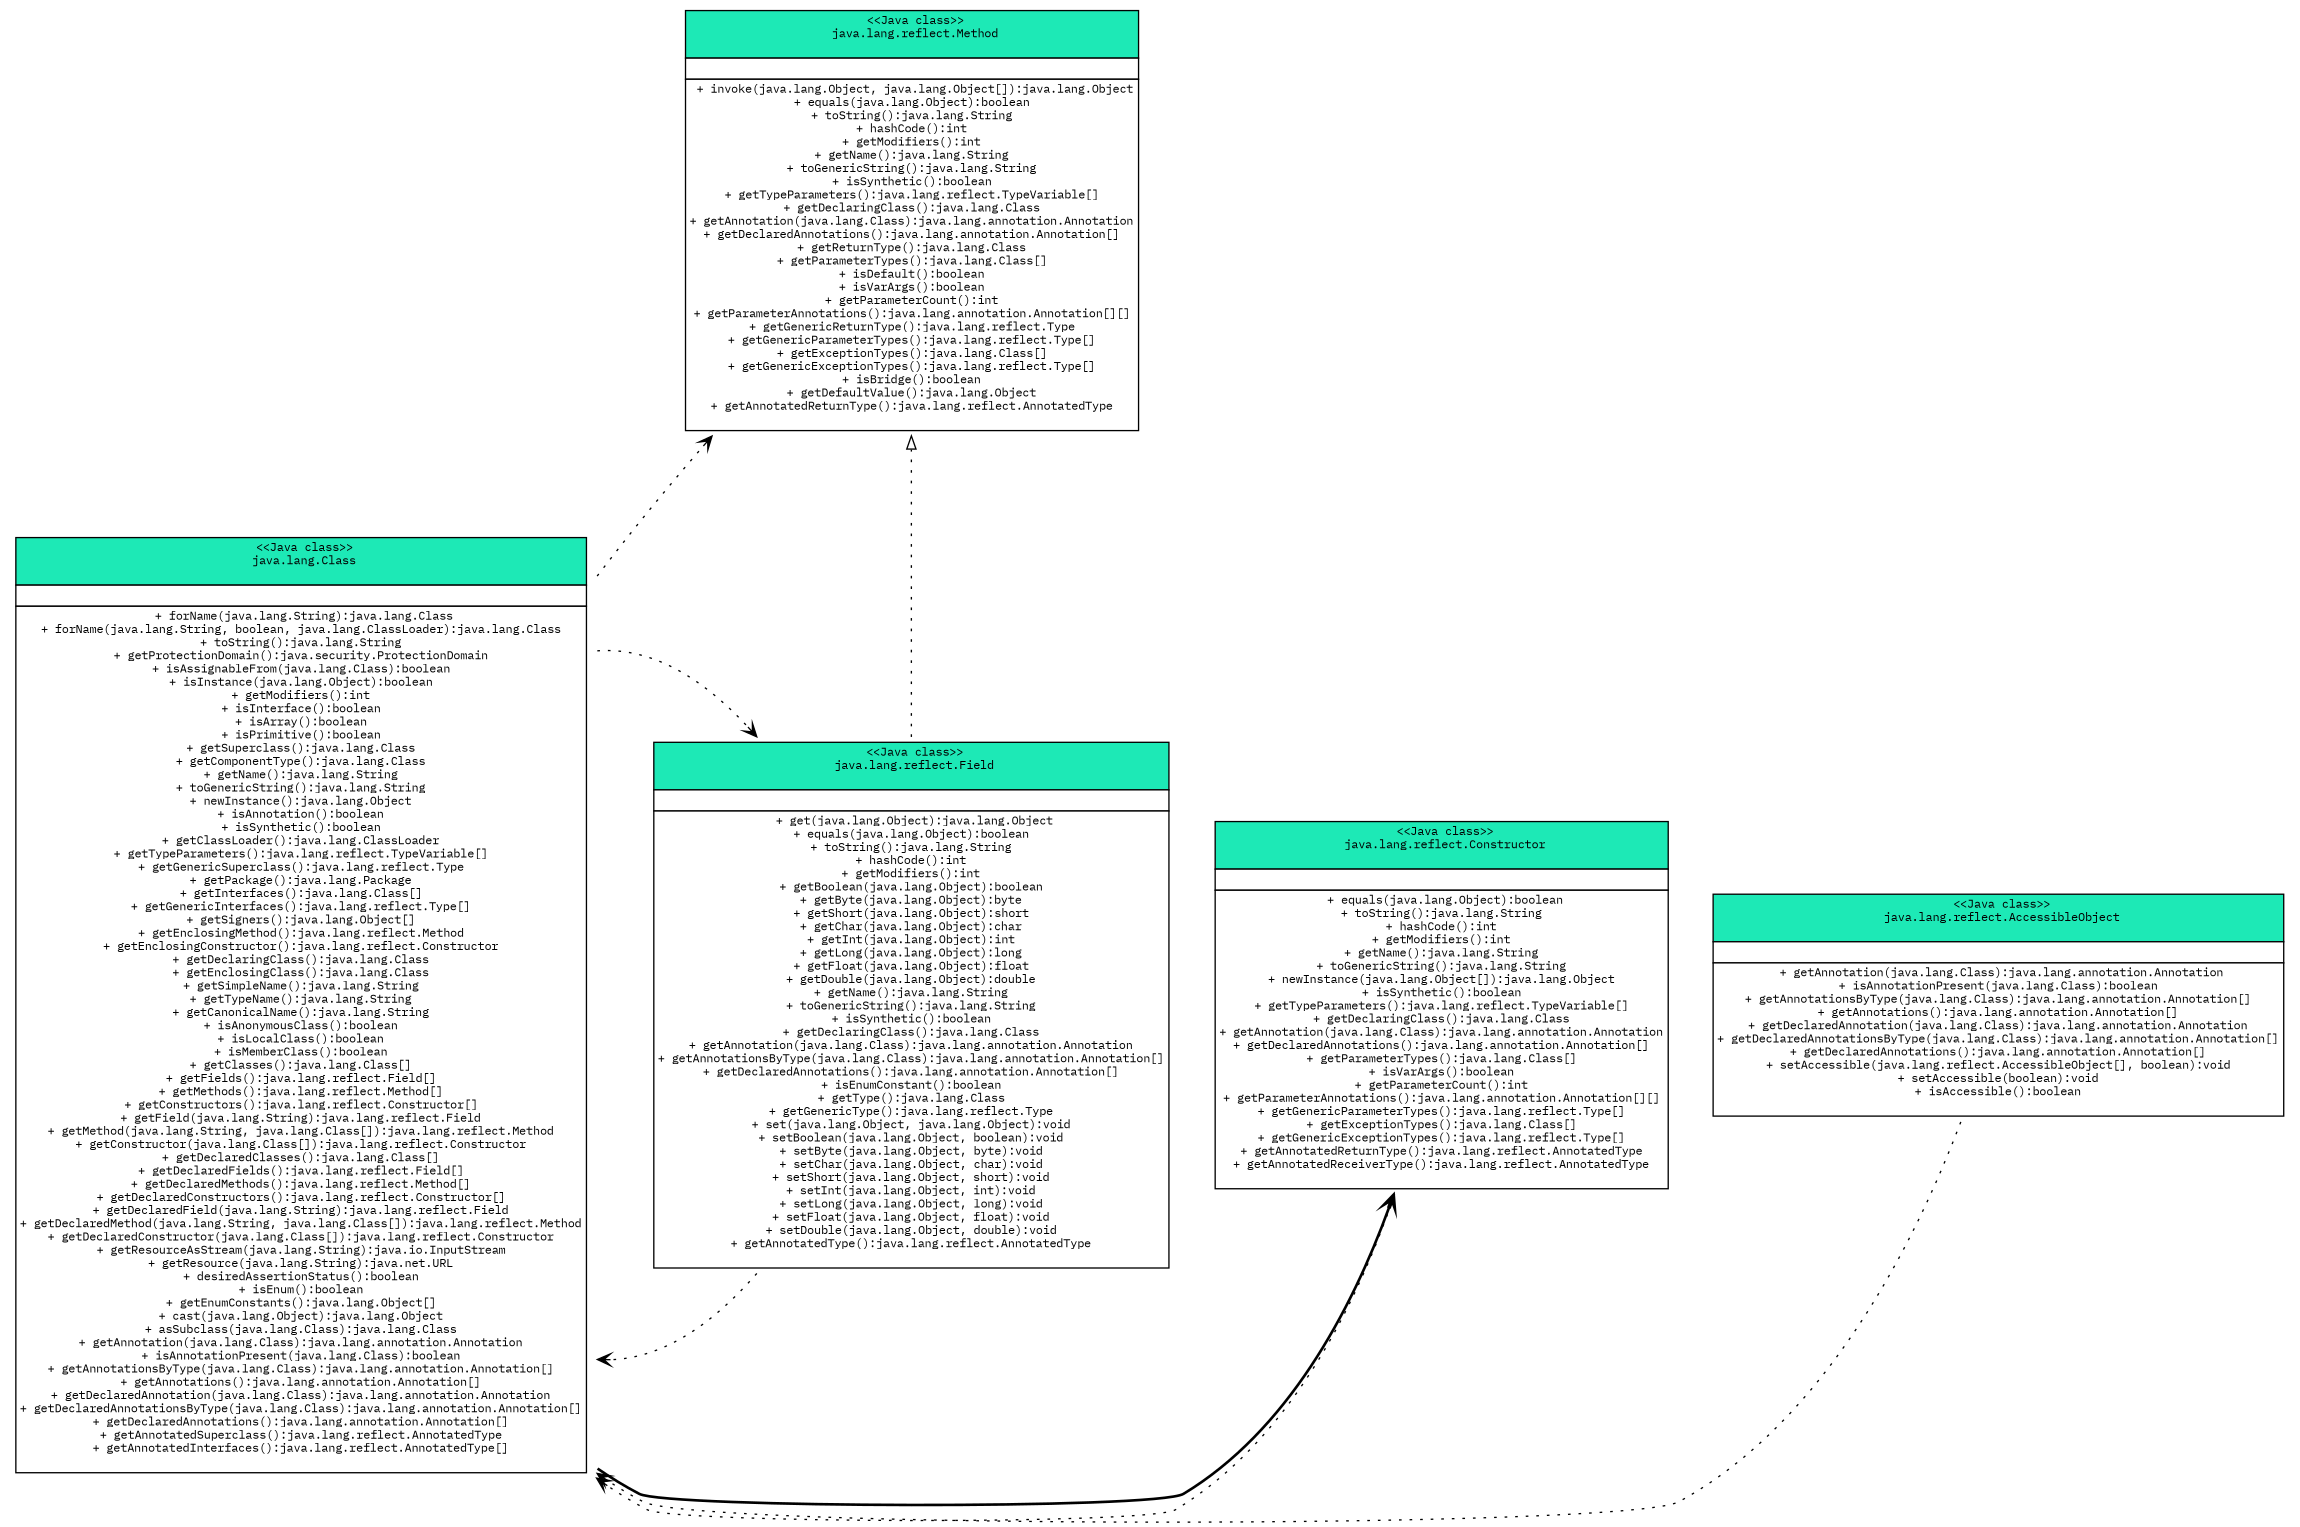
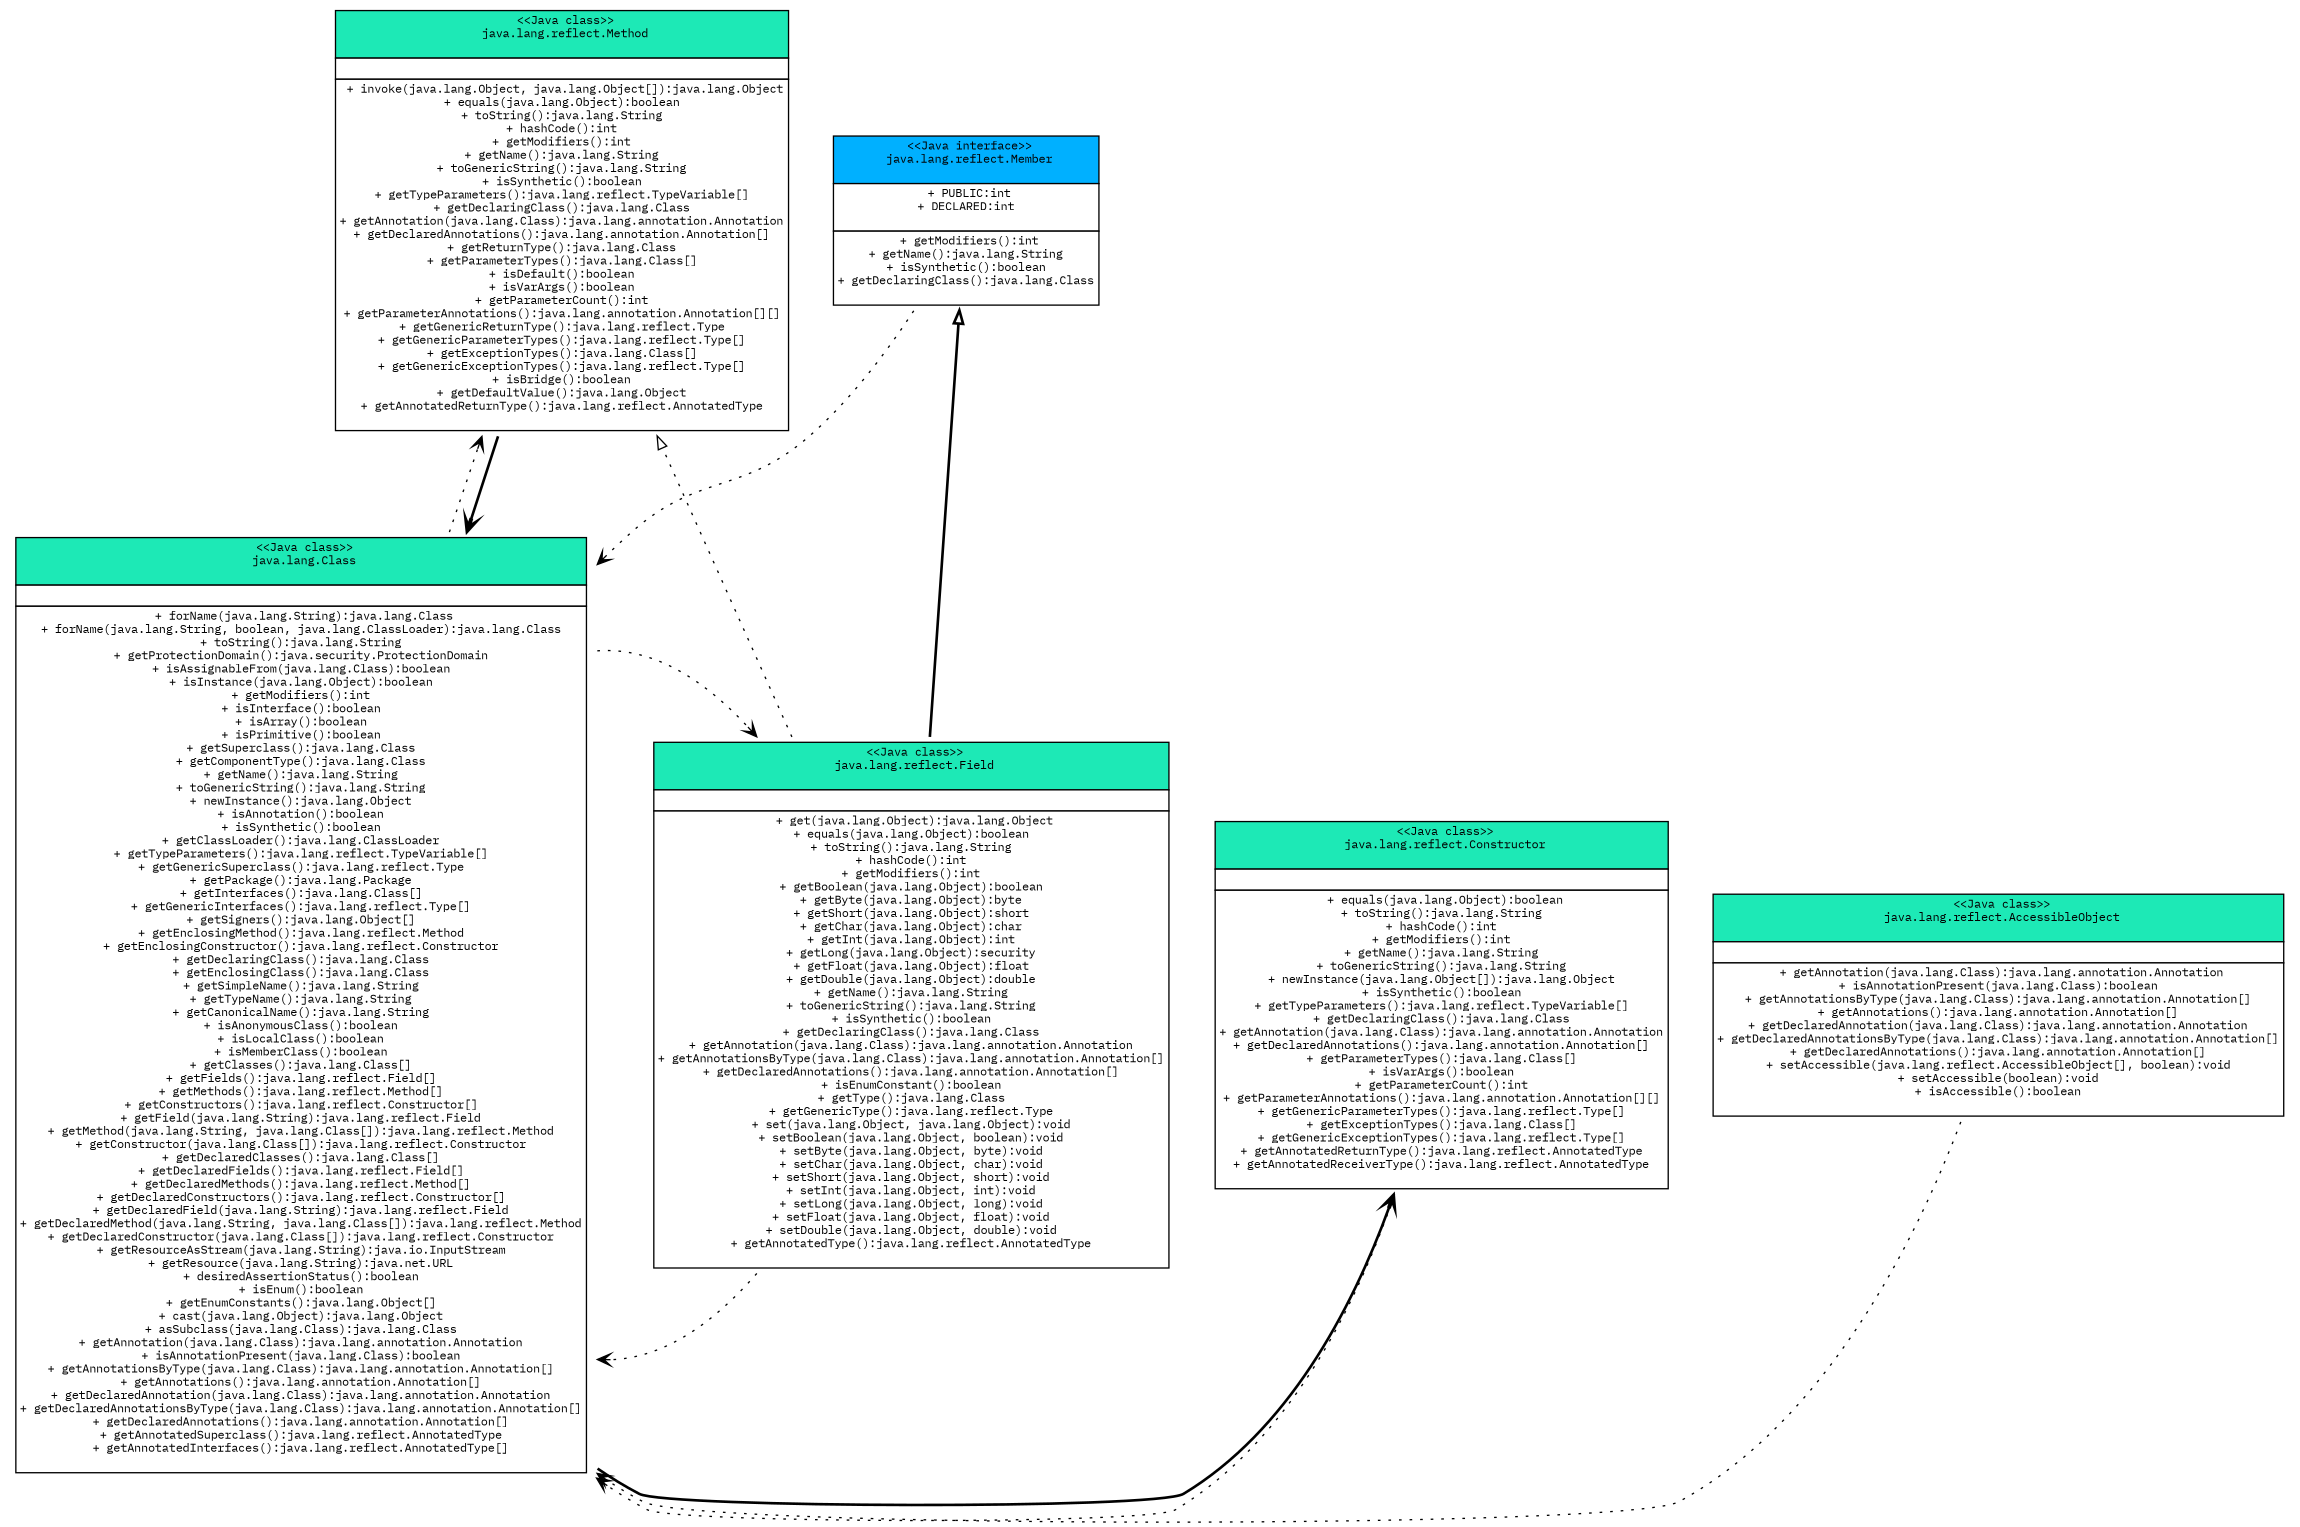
none -> (966, 221)
none -> (485, 478)
(911, 953) -> (911, 953)
